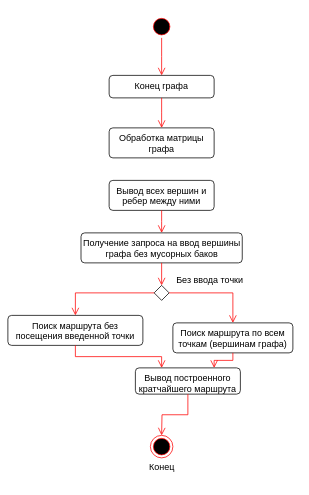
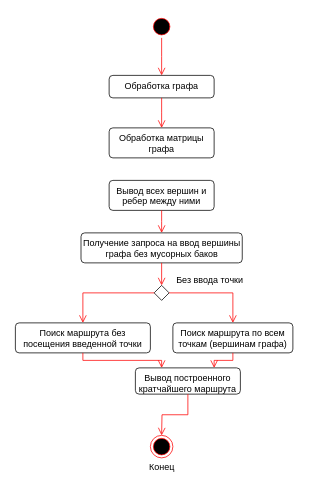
(162, 86) -> (162, 86)
(75, 330) -> (83, 338)
